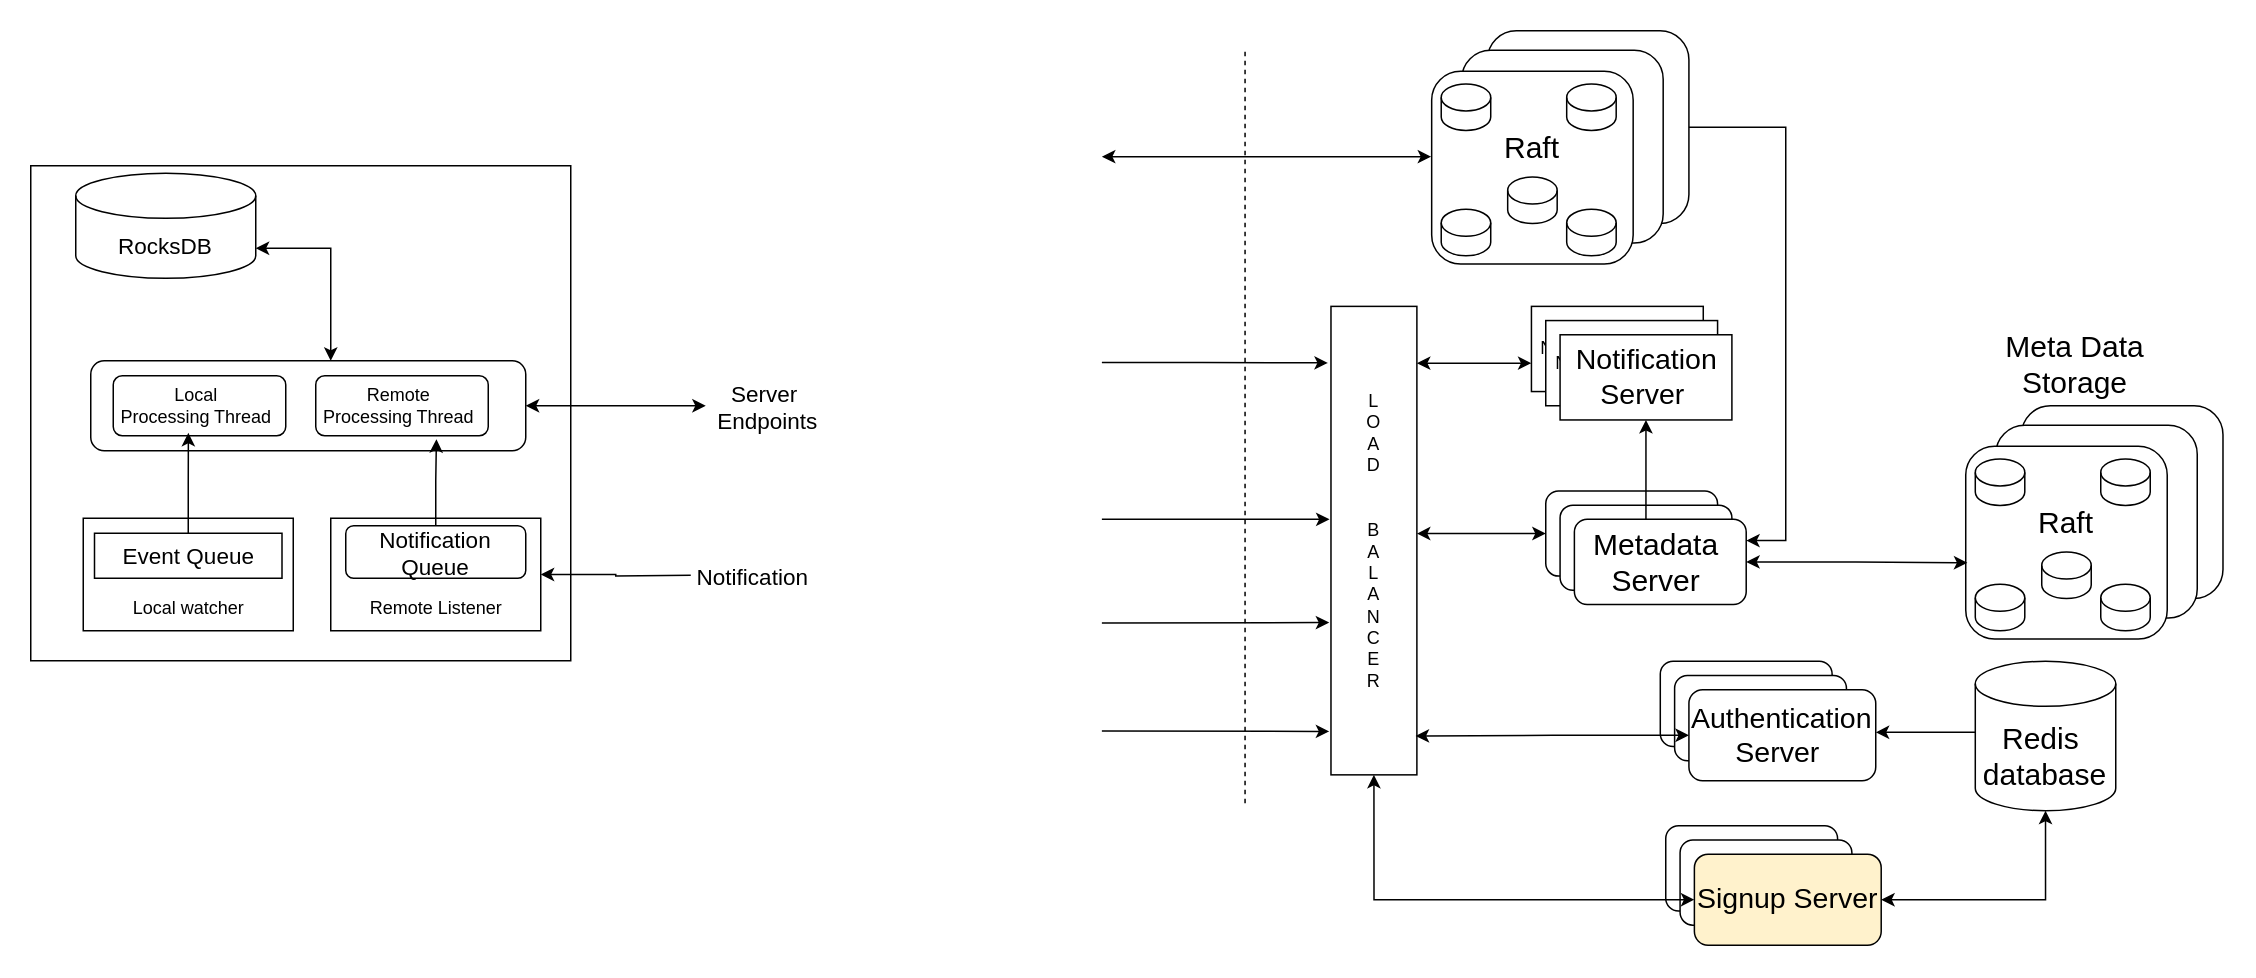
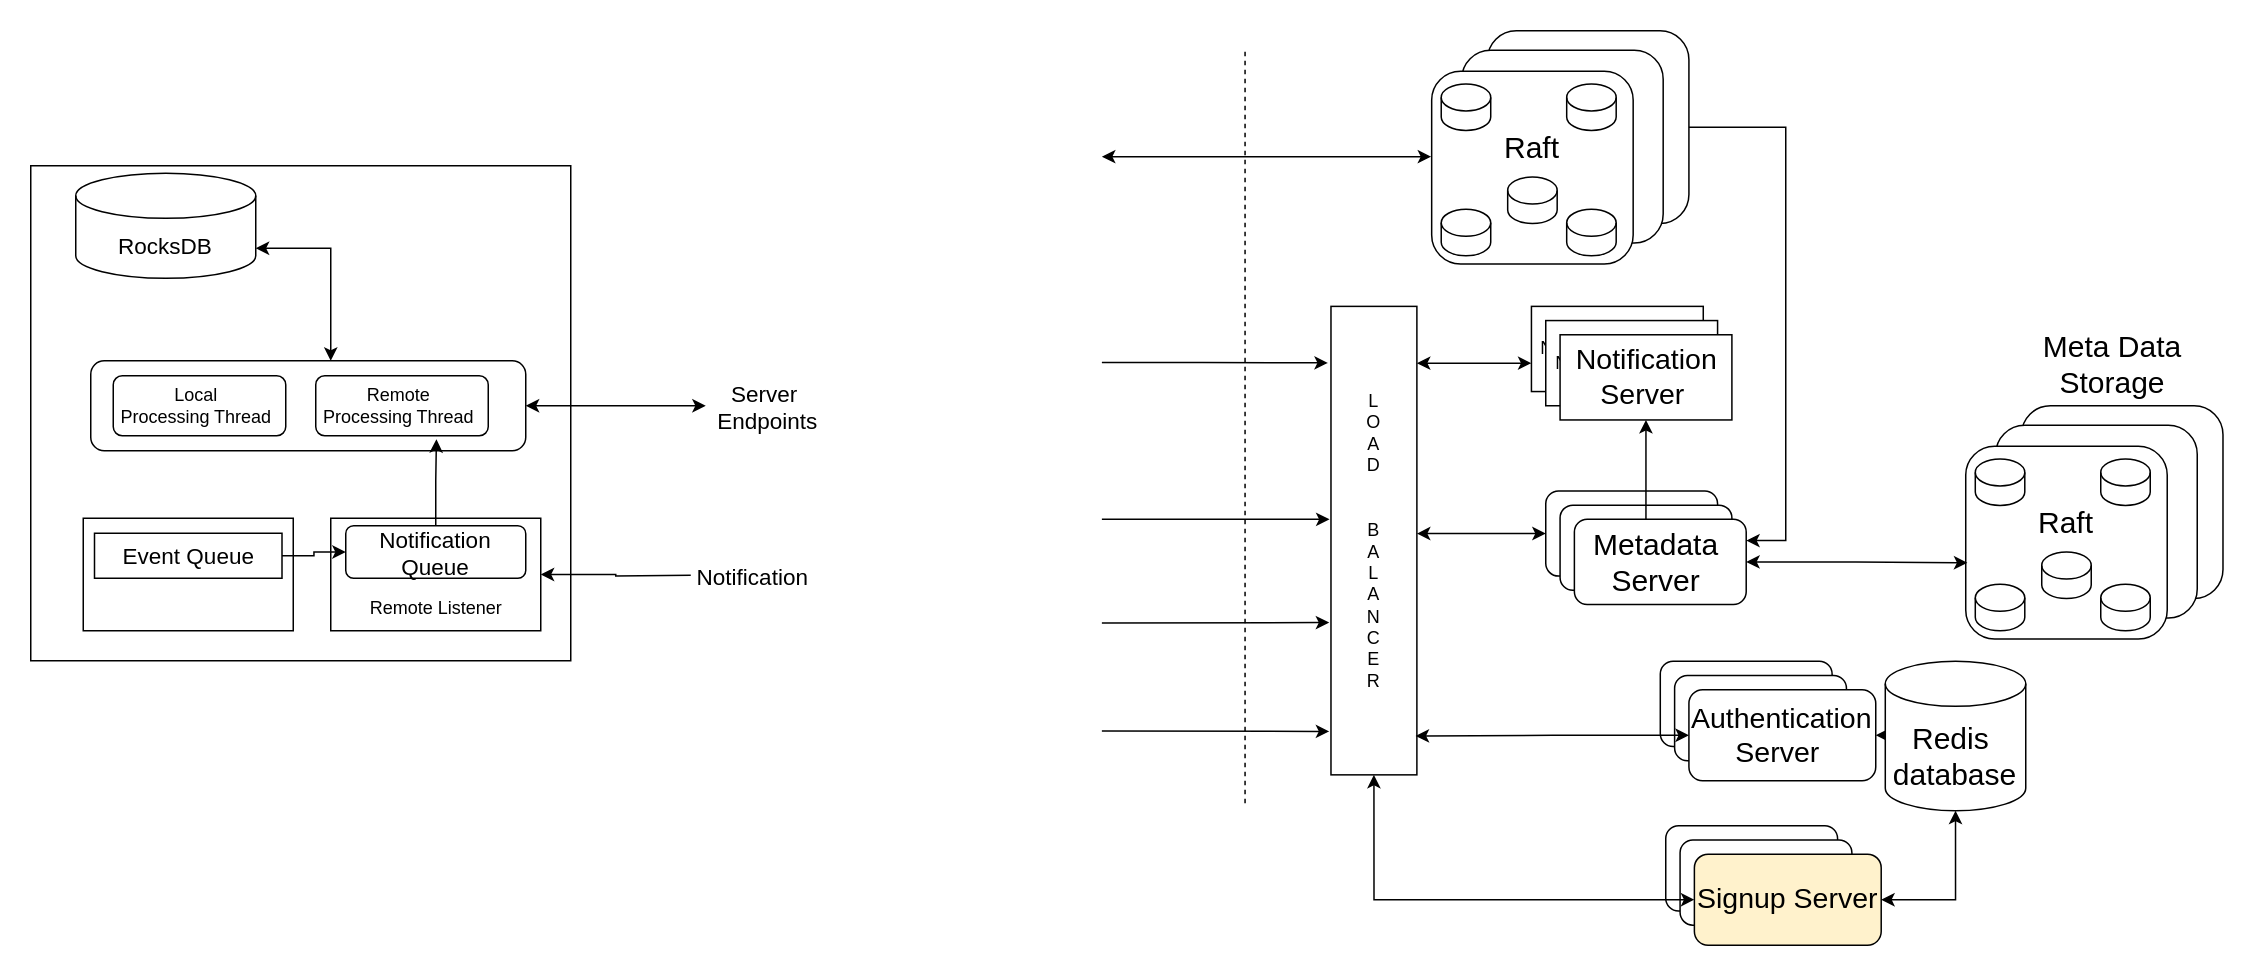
(2076, 363) -> (2113, 363)
(188, 488) -> (311, 556)
(188, 608) -> none
(2046, 736) -> (1956, 736)
